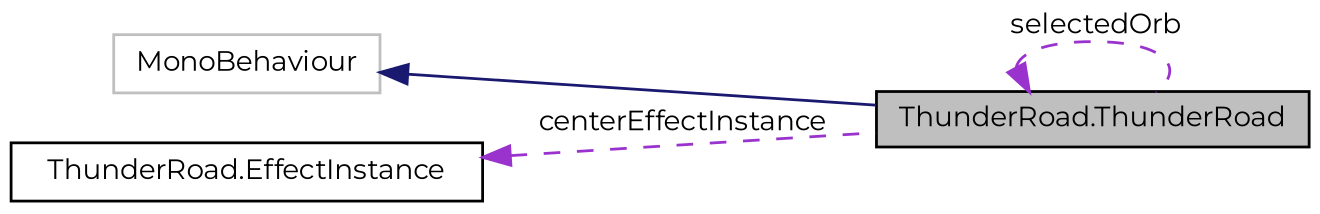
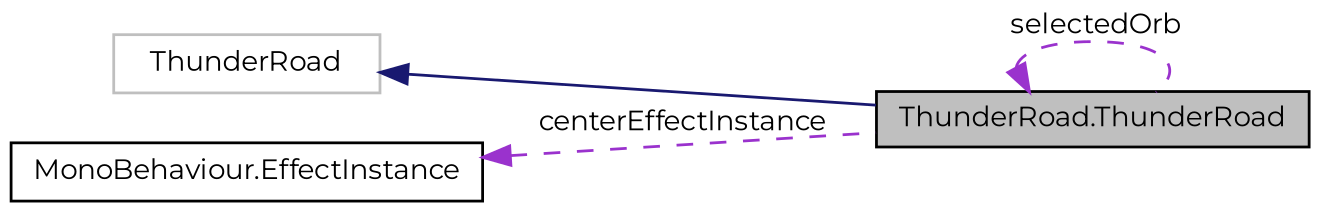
(247, 64) -> (247, 64)
(247, 172) -> (247, 172)
